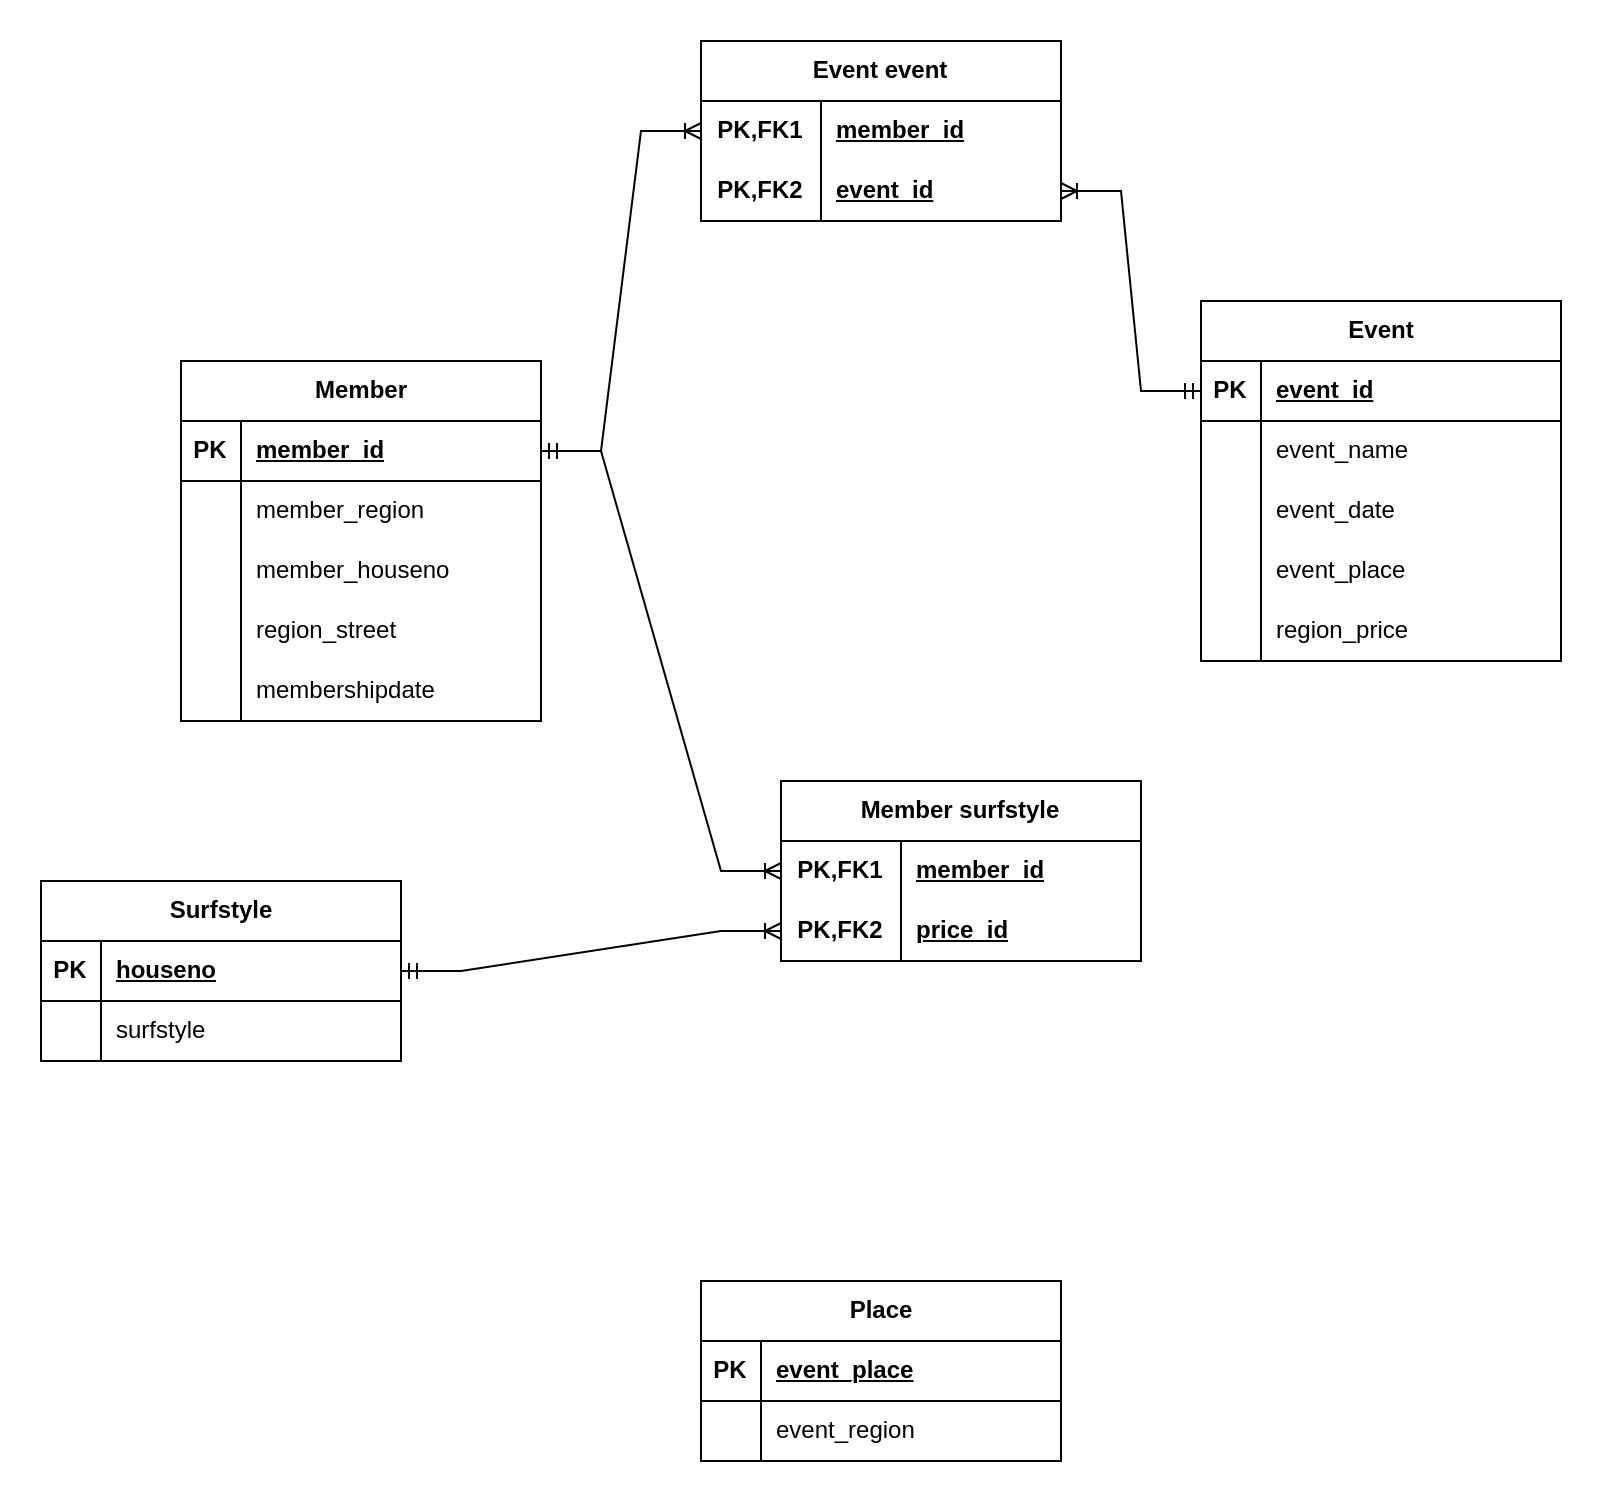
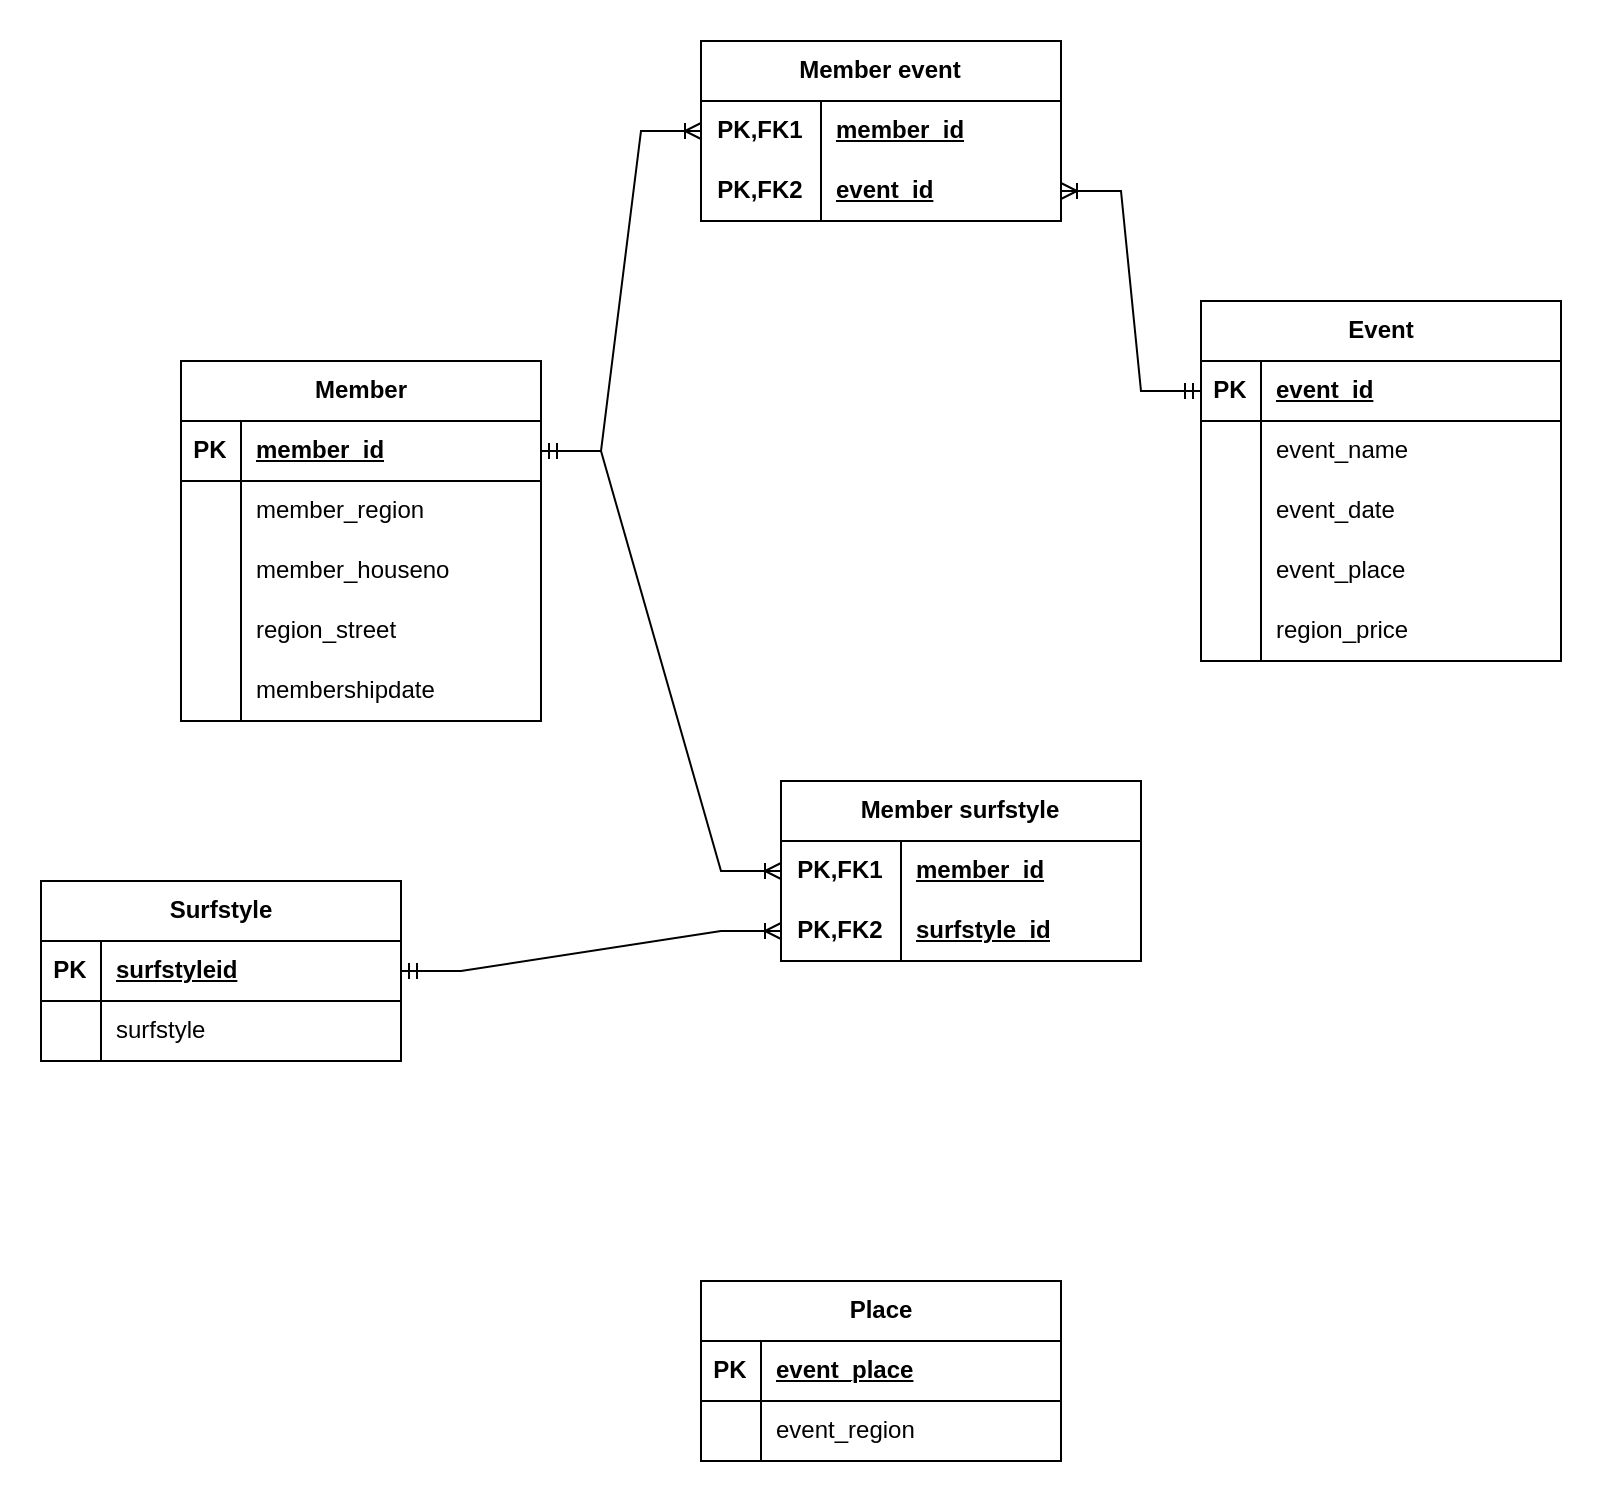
(881, 71) -> (881, 71)
(965, 931) -> (991, 931)
(164, 971) -> (185, 971)
